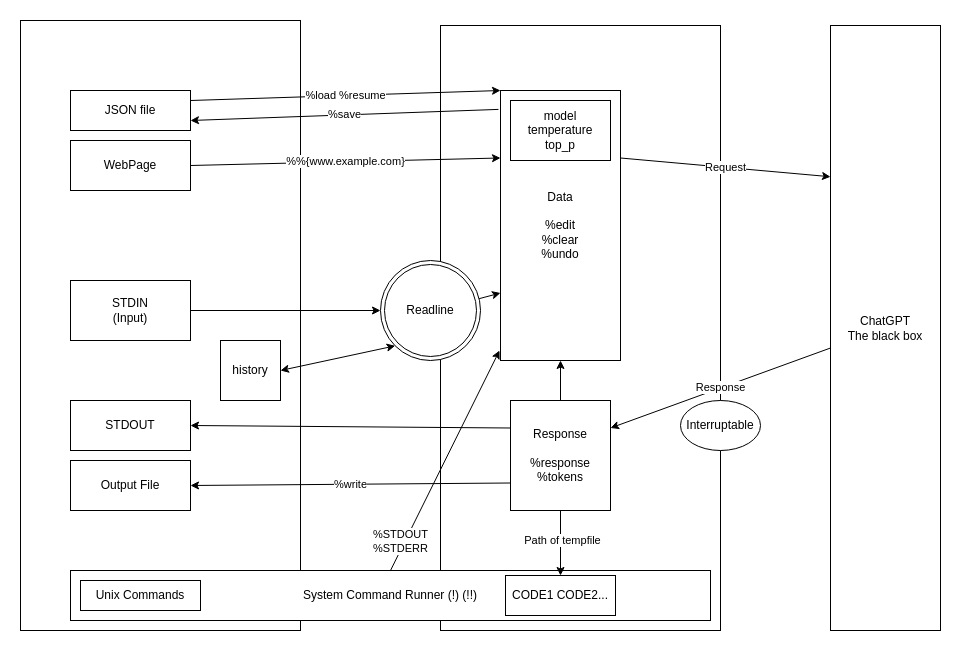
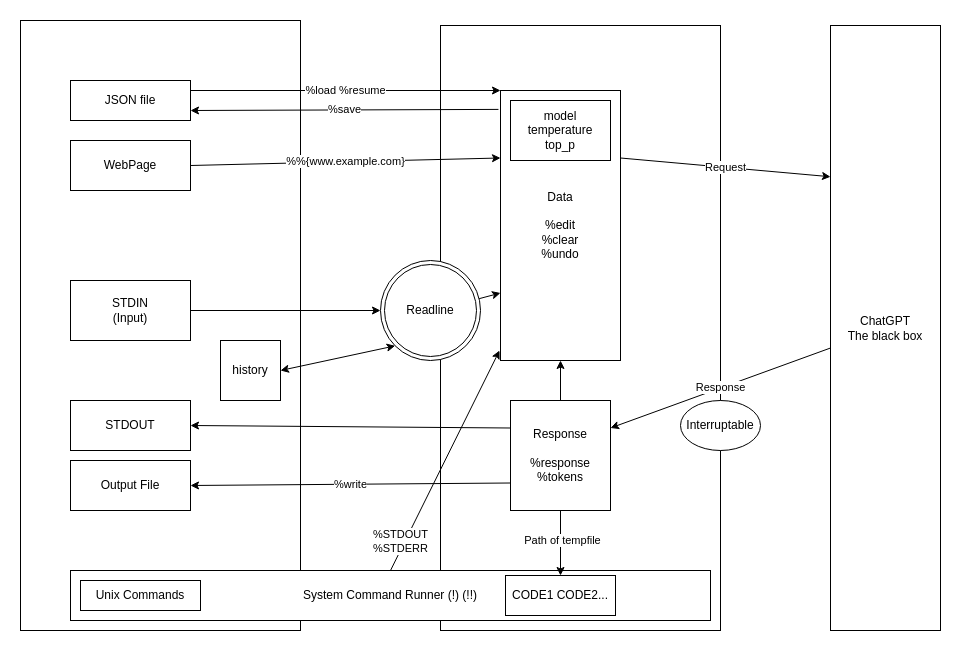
(131, 111) -> (131, 101)
